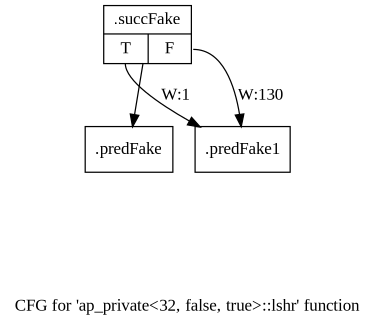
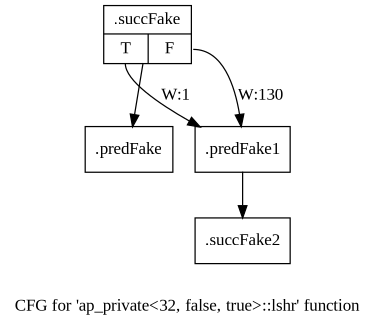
none -> (243, 241)
